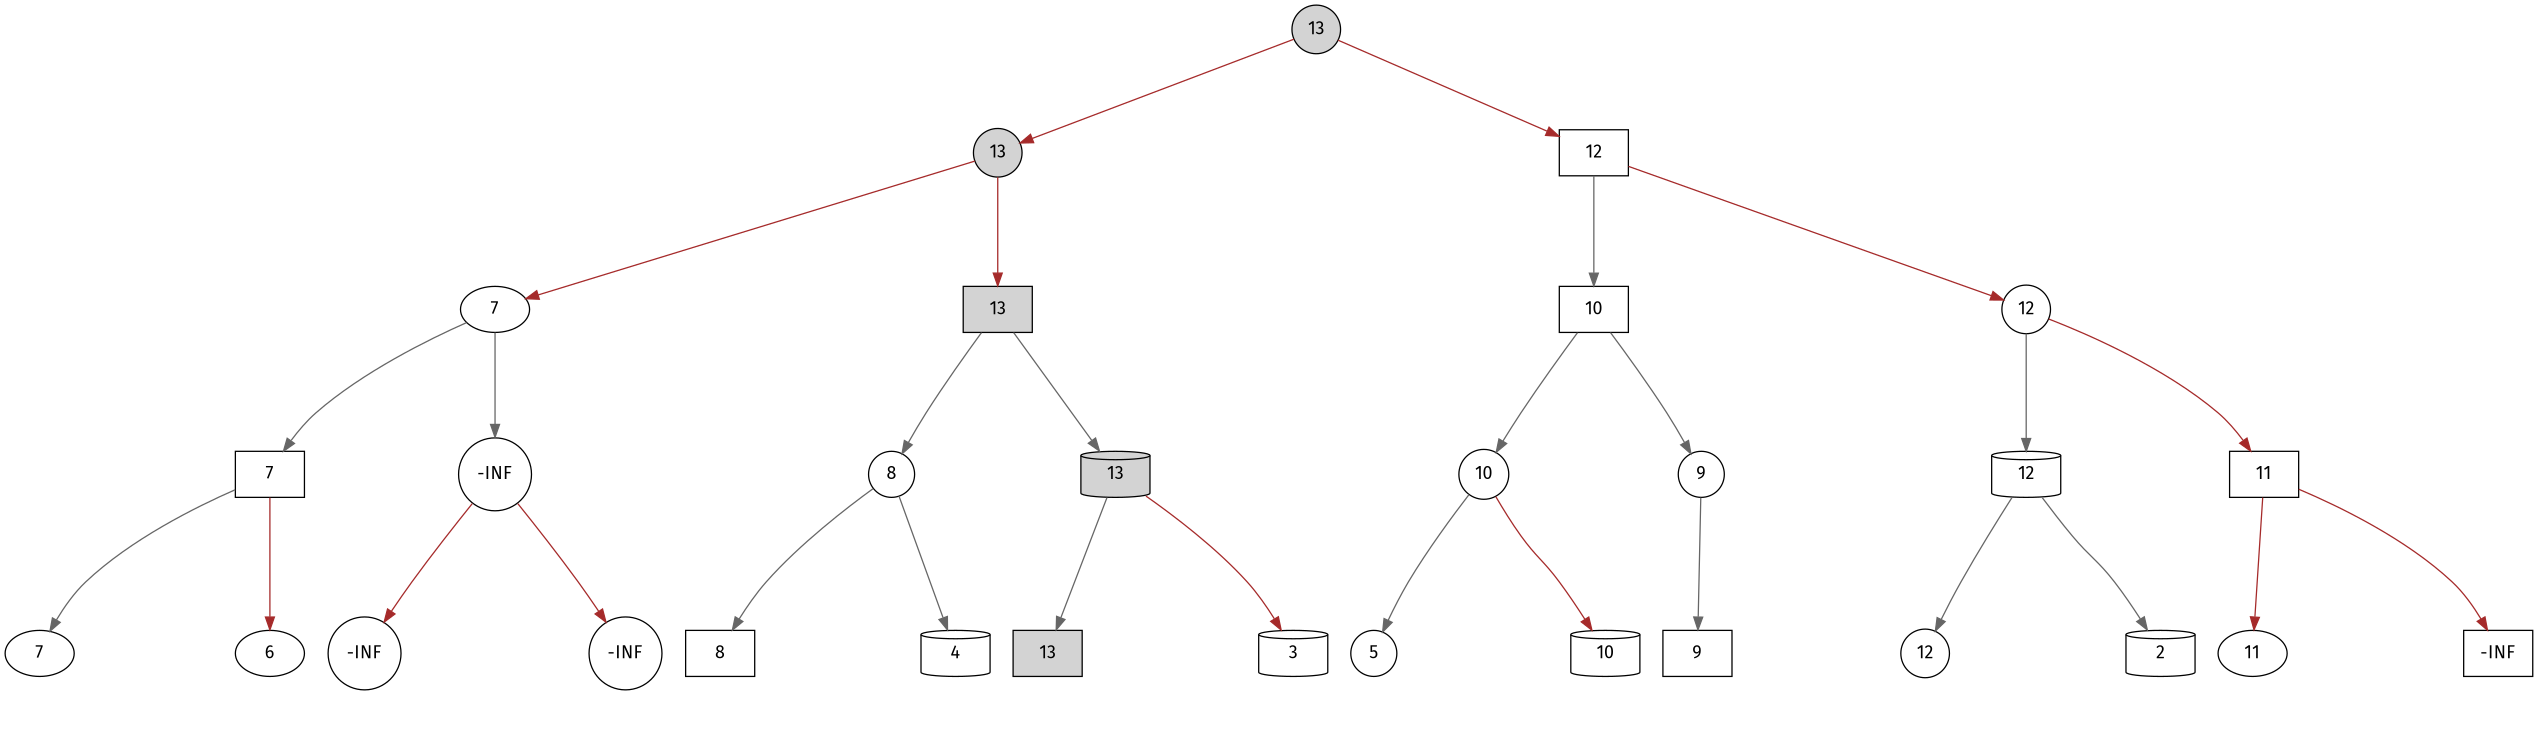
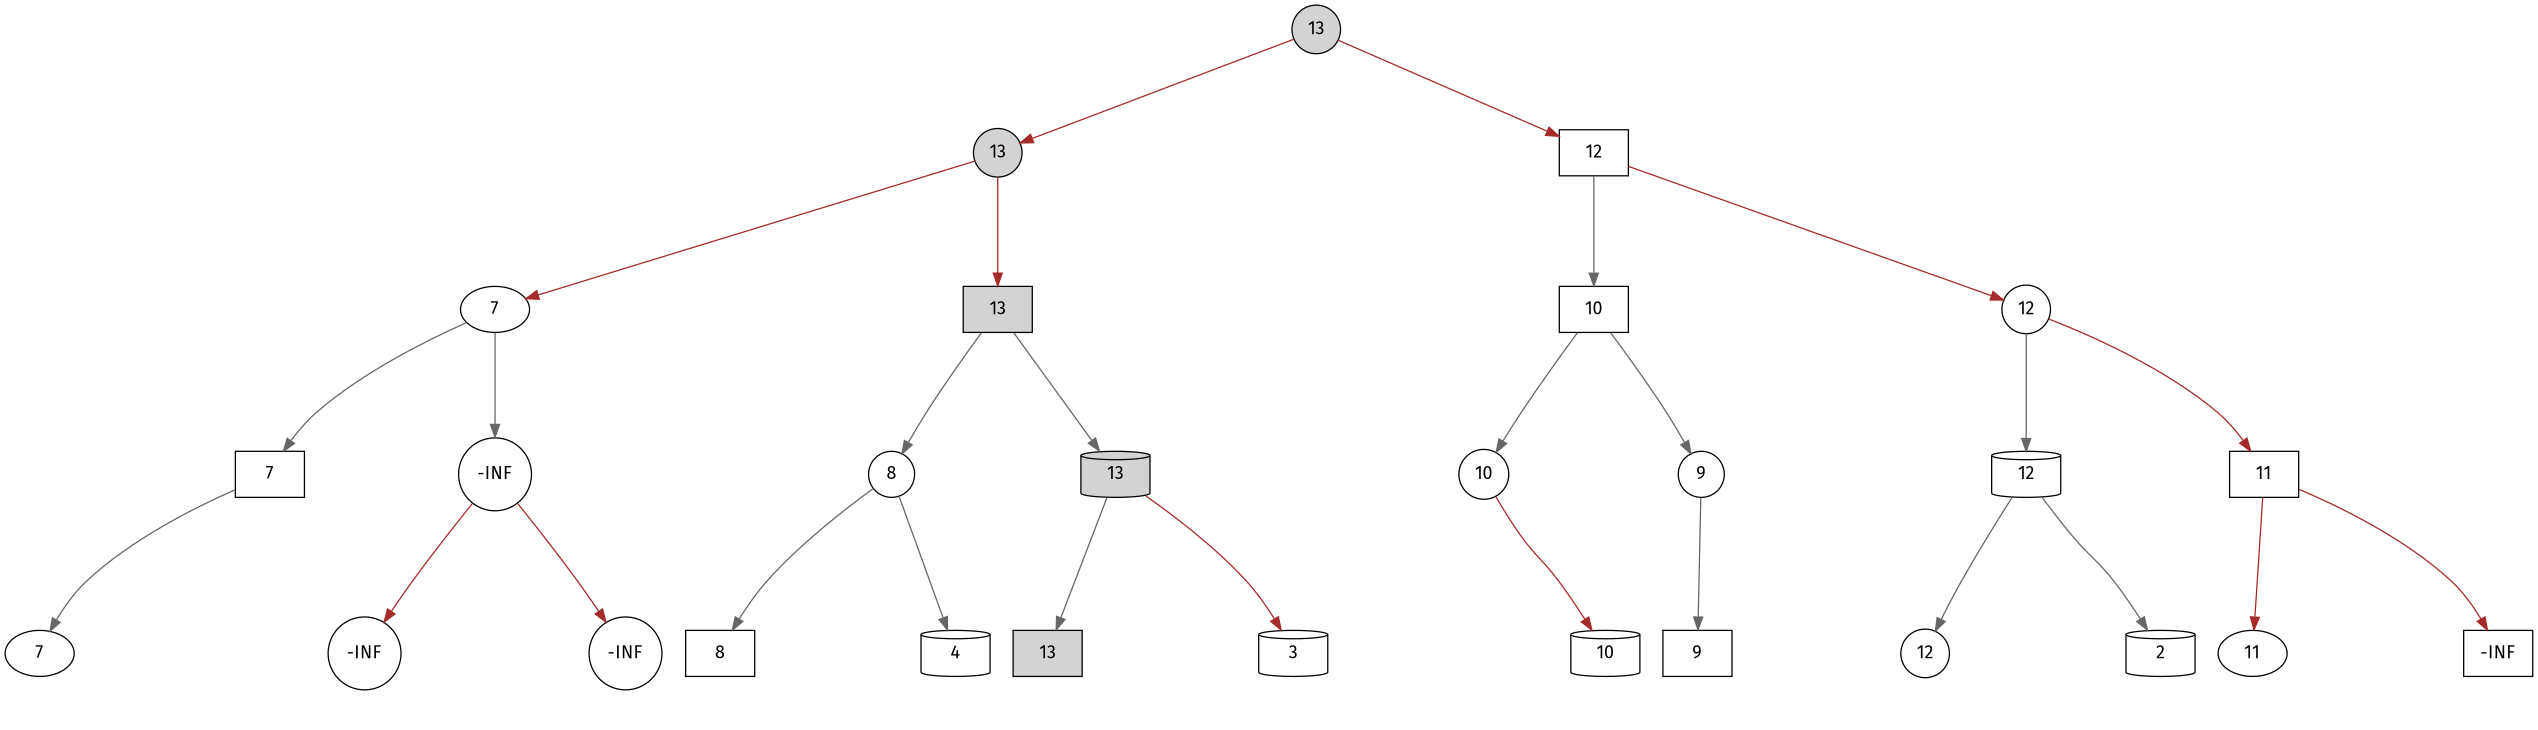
(270, 653) -> none
(1374, 653) -> none
